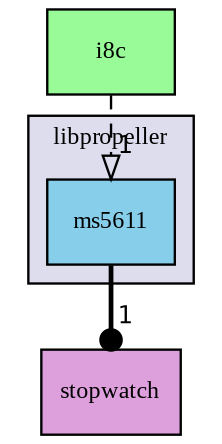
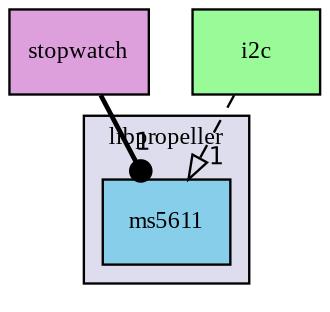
(111, 52) -> (256, 52)
(111, 298) -> (119, 130)
